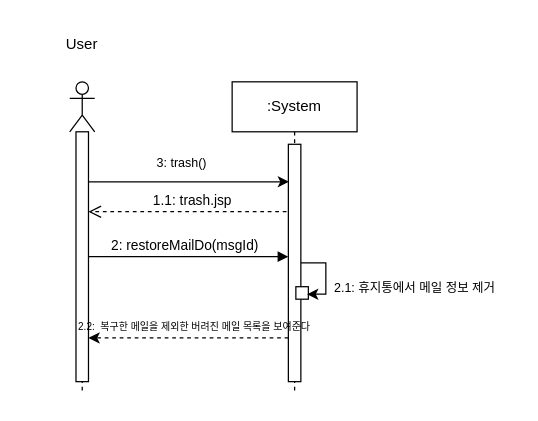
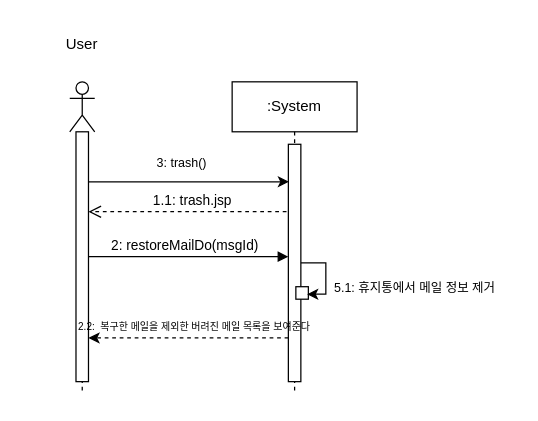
(415, 288) -> (415, 288)
